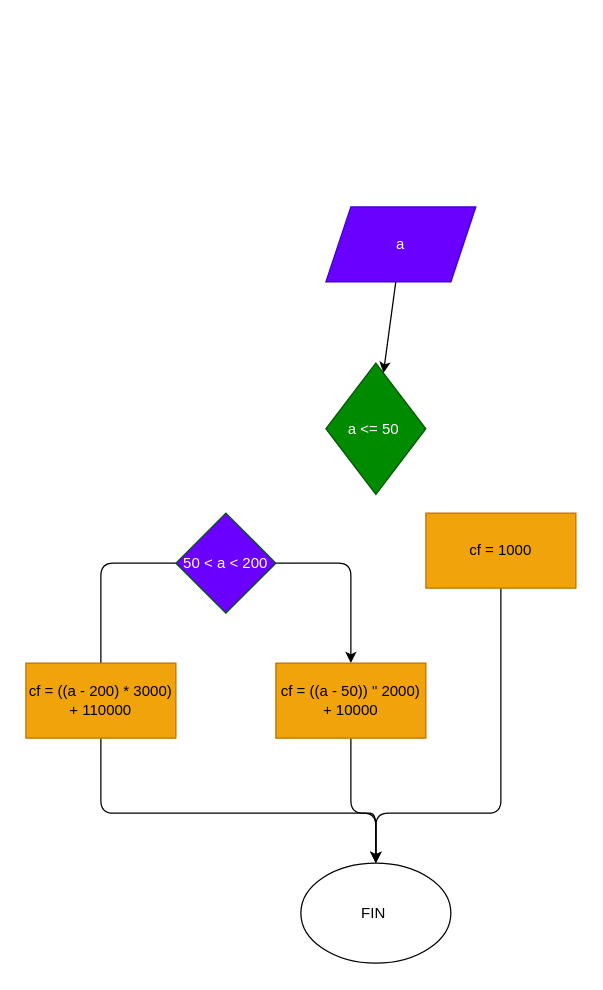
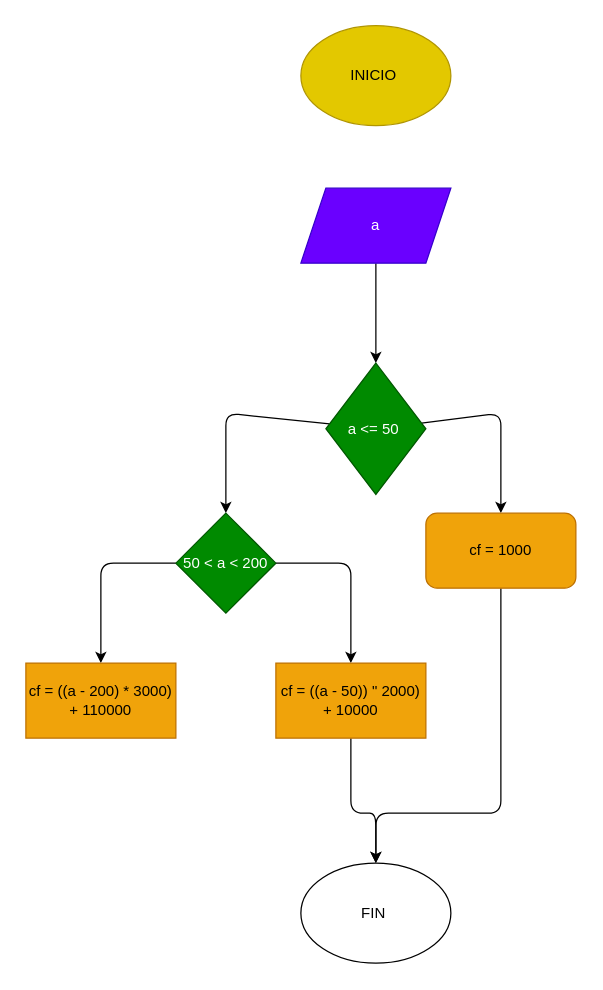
none -> (376, 76)
(401, 244) -> (376, 226)
none -> (237, 414)
none -> (501, 424)
(501, 551) -> (501, 551)
(226, 563) -> (226, 563)
(101, 656) -> (101, 653)
(195, 813) -> none
